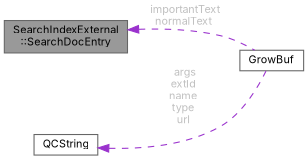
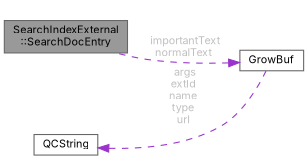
(198, 32) -> (172, 62)
